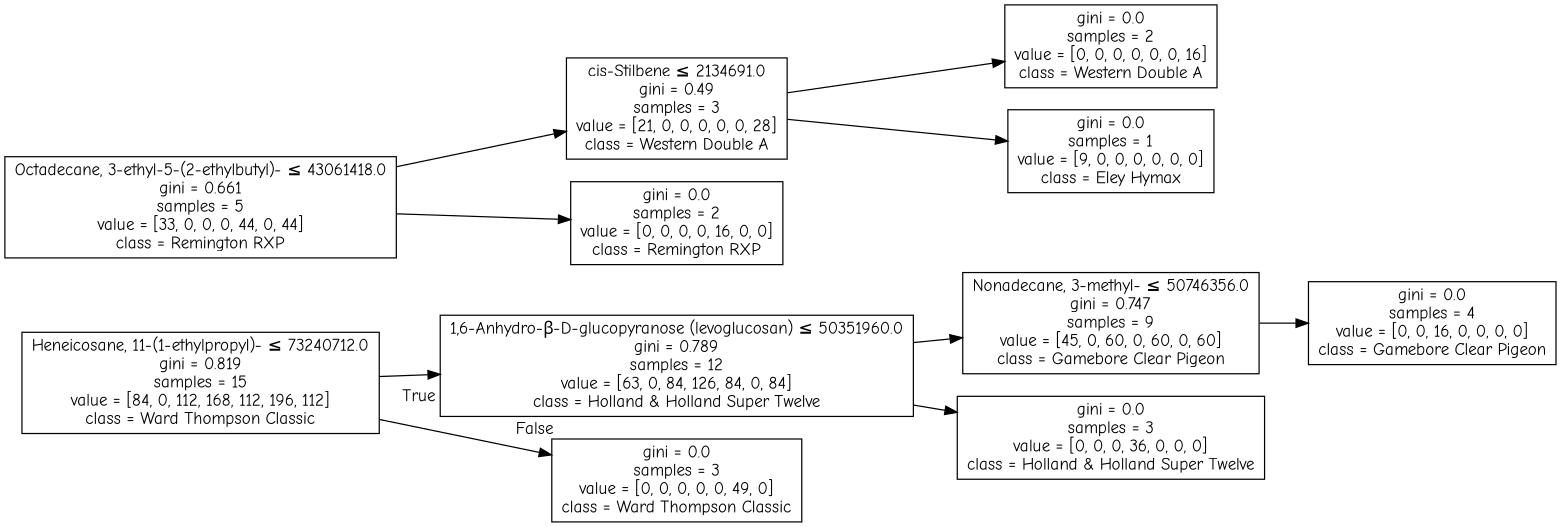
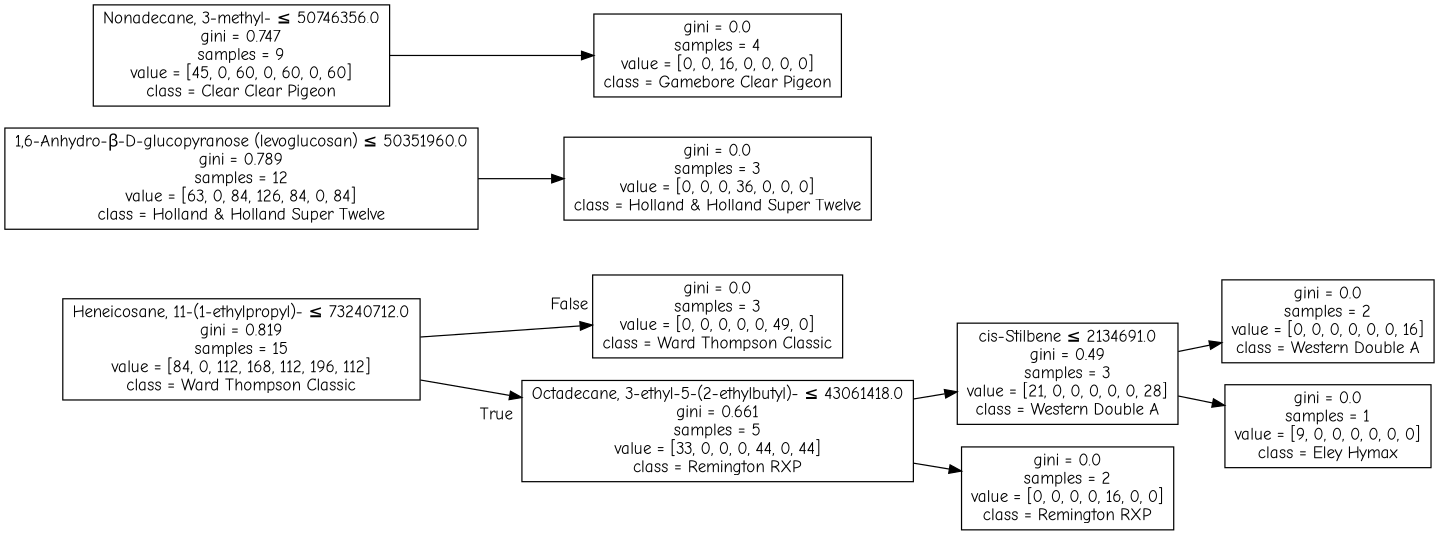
(932, 341) -> none
(1111, 359) -> (241, 91)
(404, 376) -> (465, 388)
